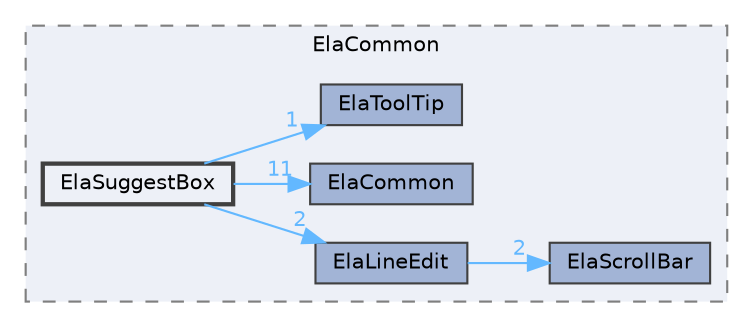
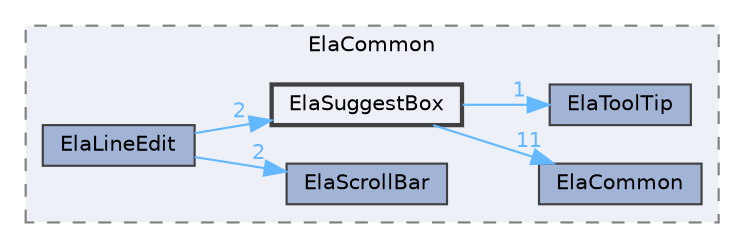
(254, 220) -> (222, 129)
